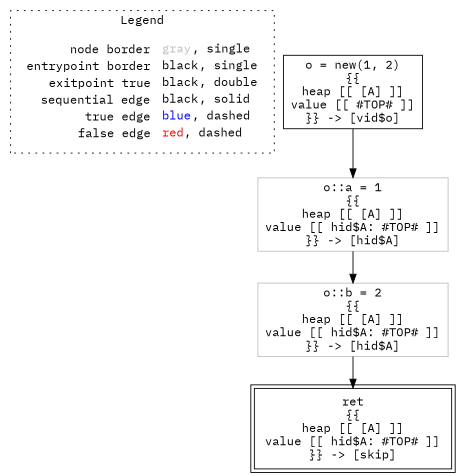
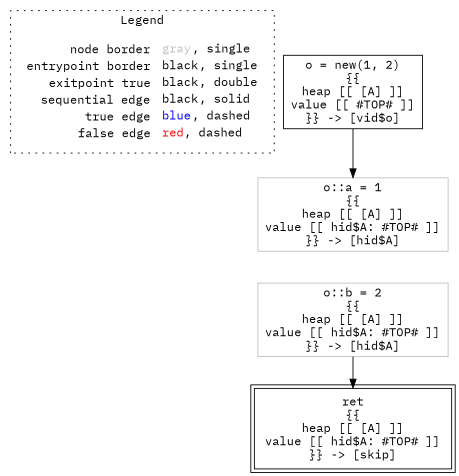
(353, 263) -> none
